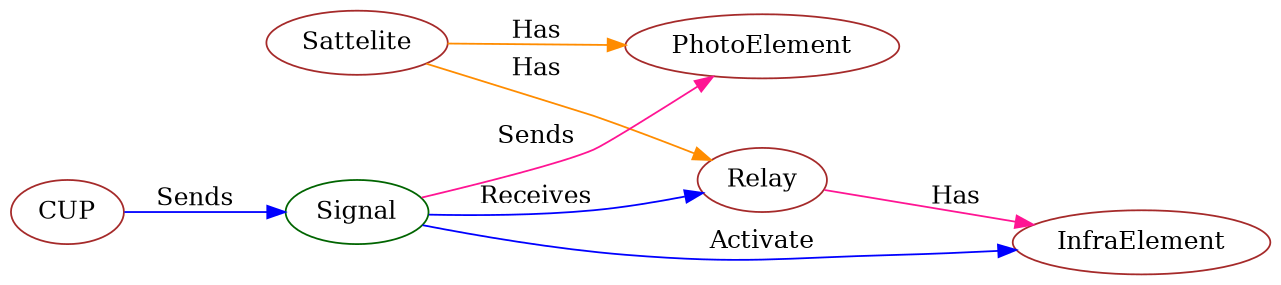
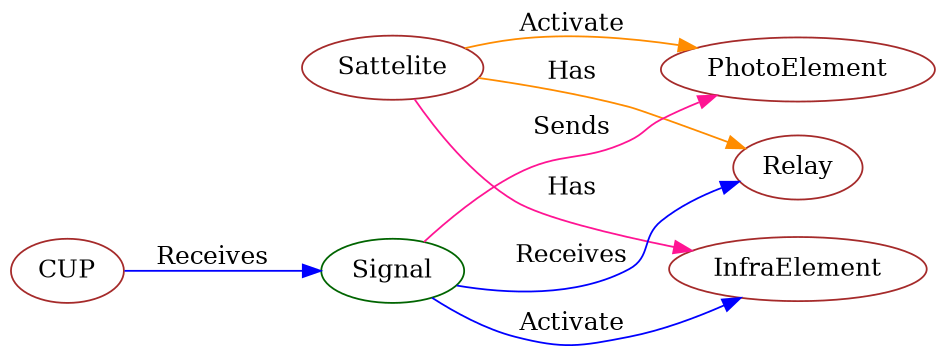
(537, 31) -> (572, 24)
(195, 199) -> (213, 257)
(920, 206) -> (525, 206)
